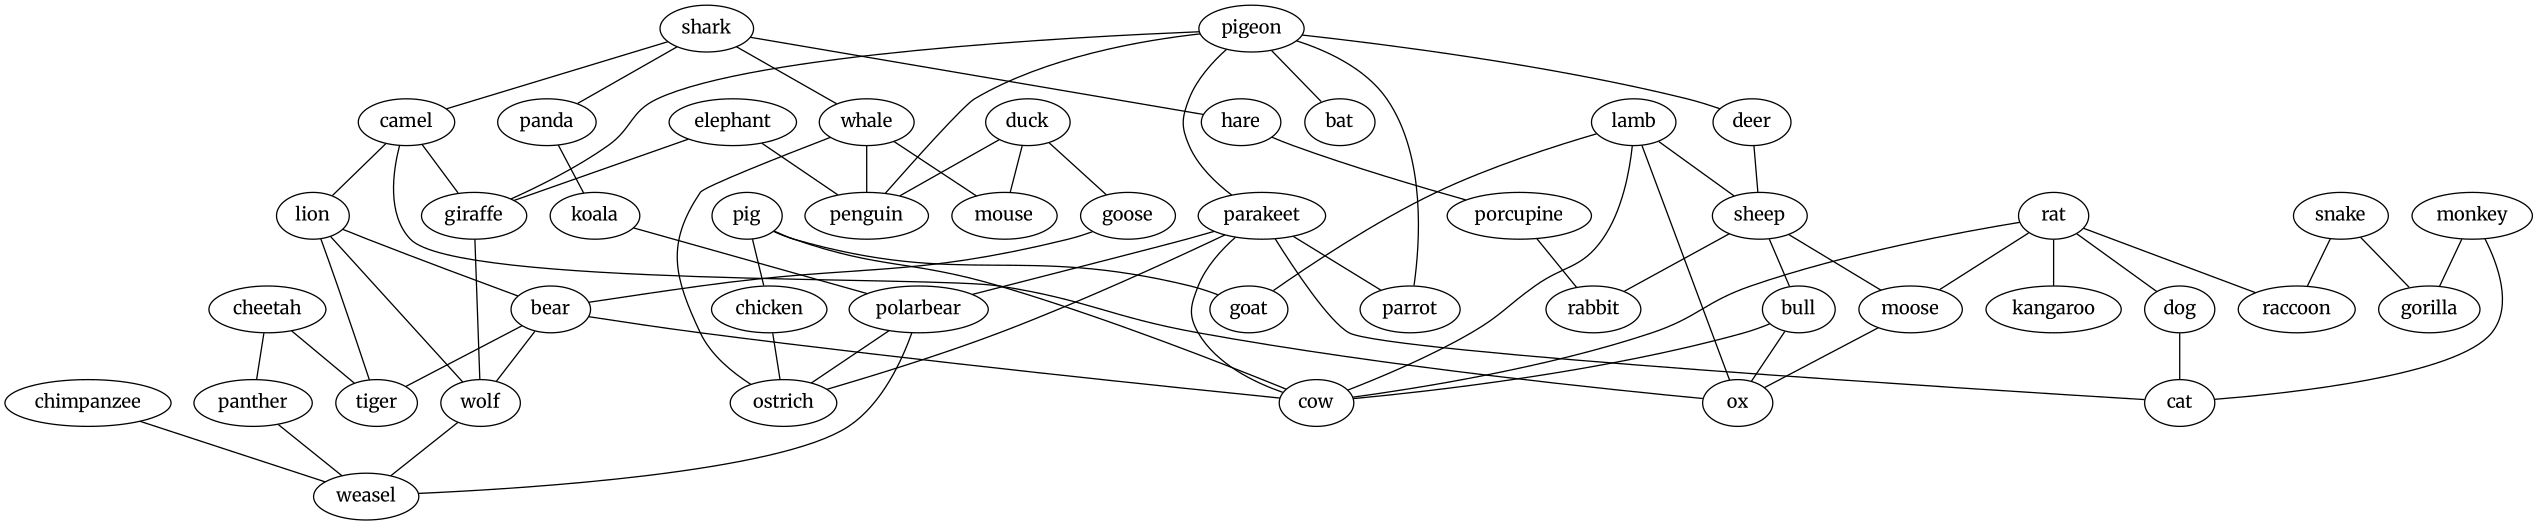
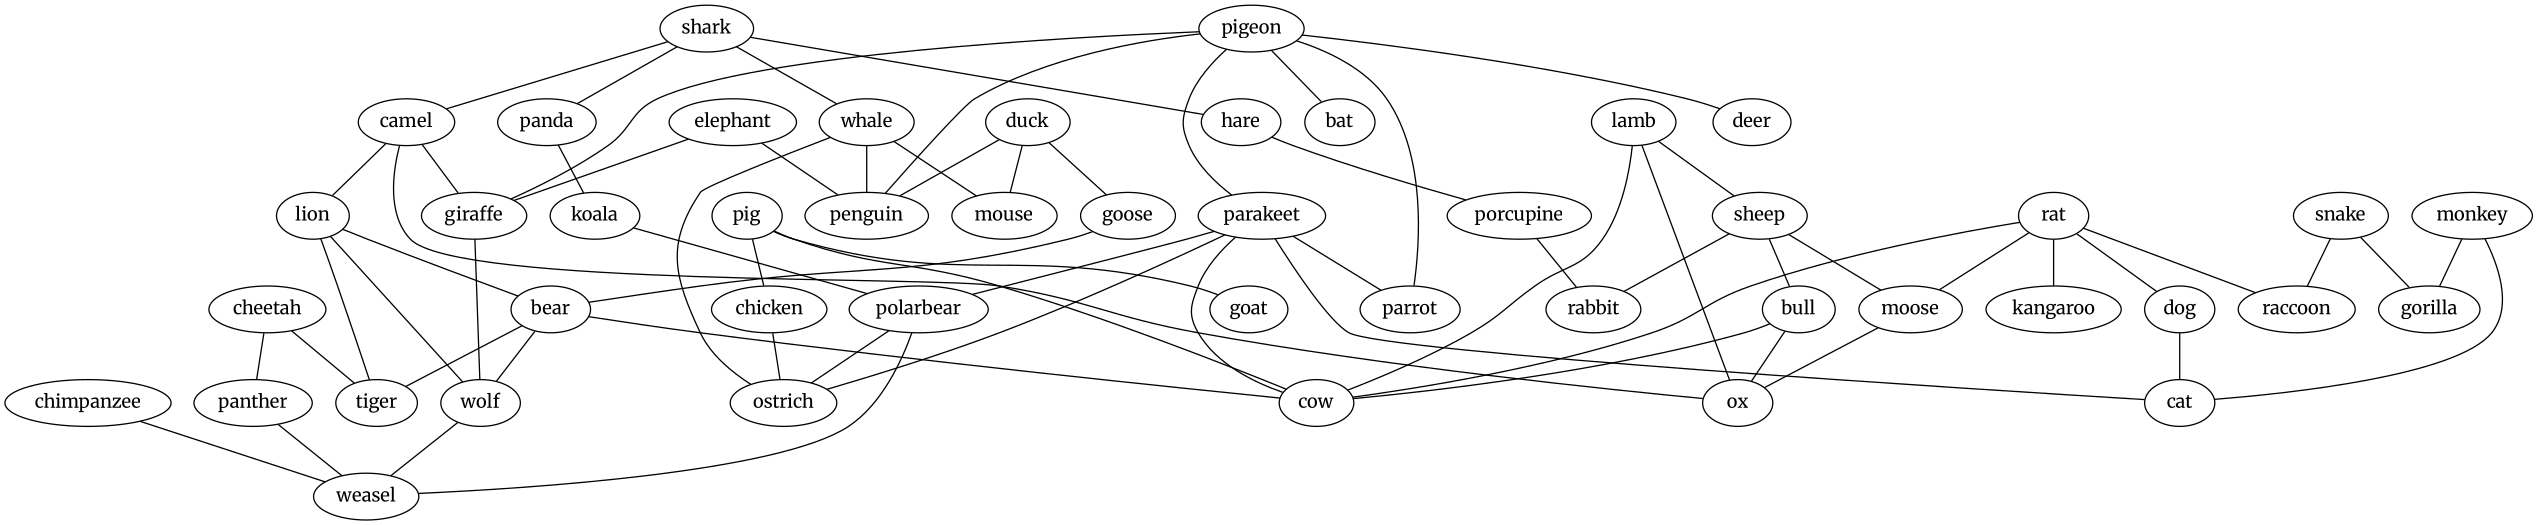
(1756, 169) -> none
(1452, 185) -> none
